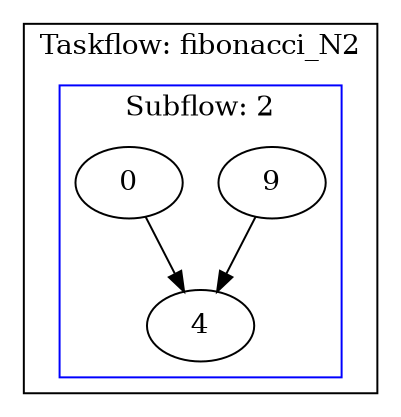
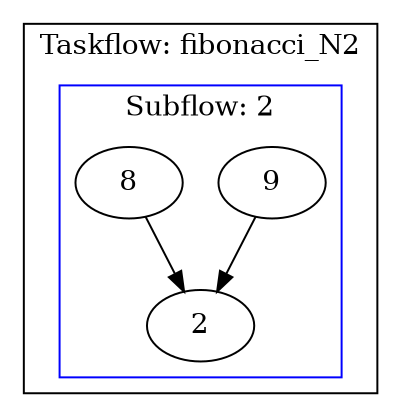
(129, 183) -> (129, 183)
(201, 326) -> (201, 326)
